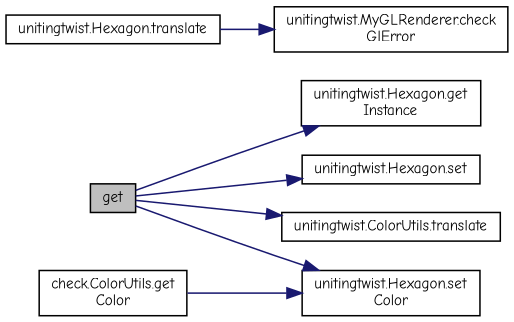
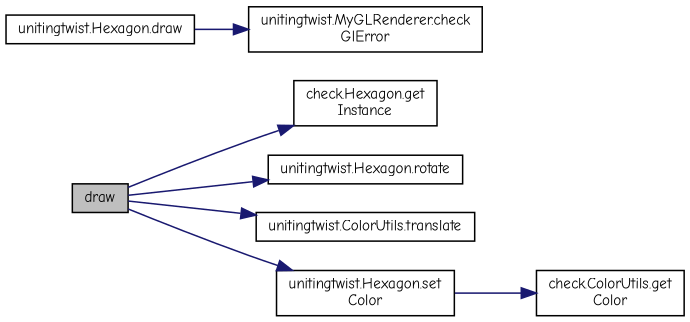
(113, 29) -> (100, 29)
(391, 103) -> (365, 103)
(391, 170) -> (365, 170)
(113, 198) -> (100, 198)
(237, 293) -> (488, 293)
